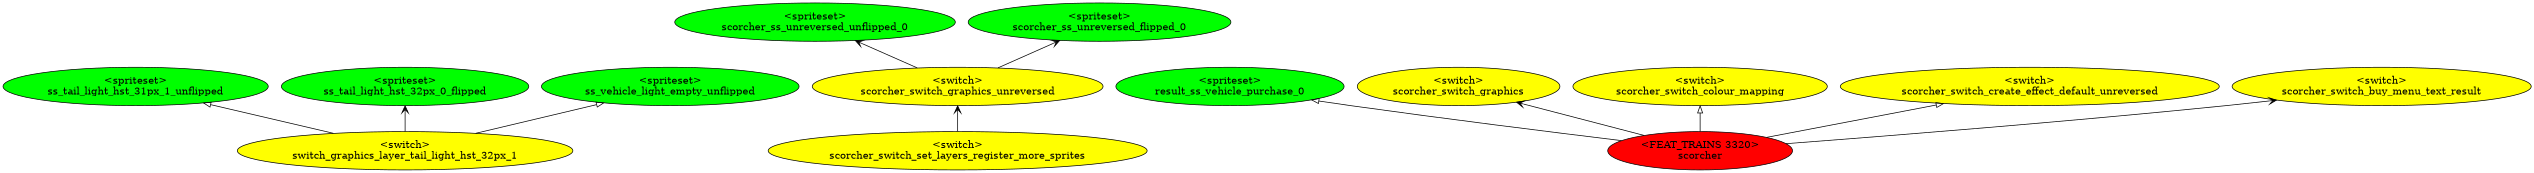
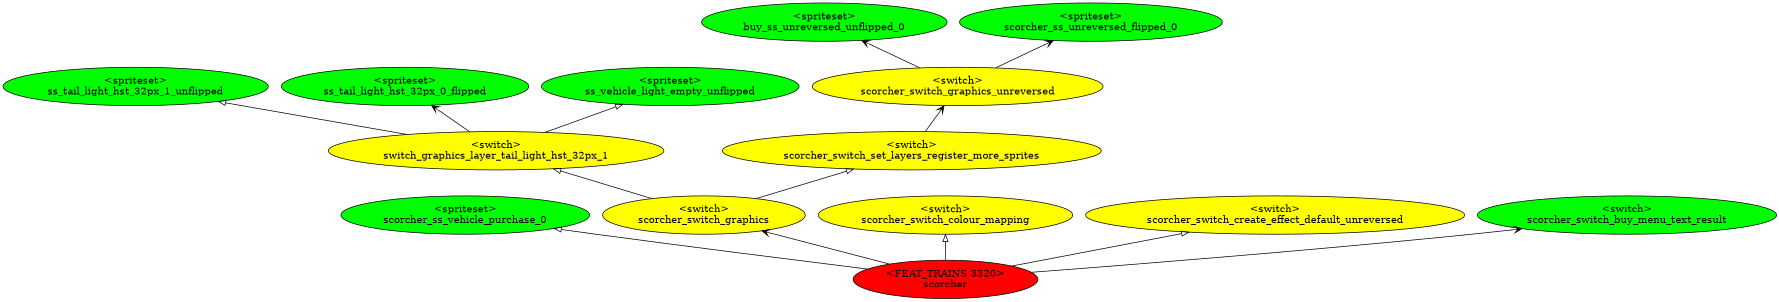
(815, 22) -> (824, 22)
(136, 86) -> (136, 86)
(1230, 86) -> (465, 215)
(2382, 86) -> (1627, 215)
none -> (606, 185)
none -> (801, 185)
